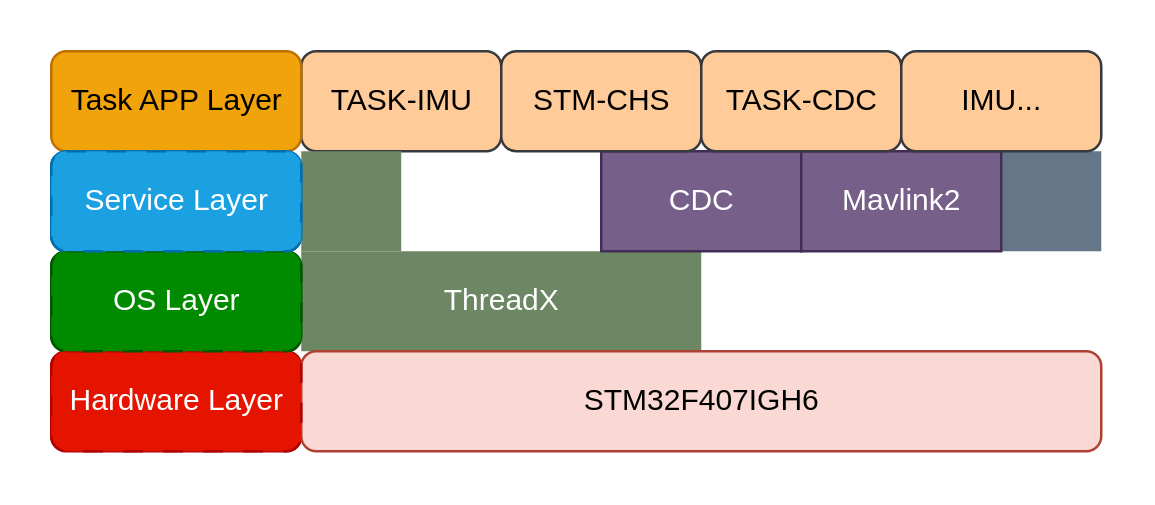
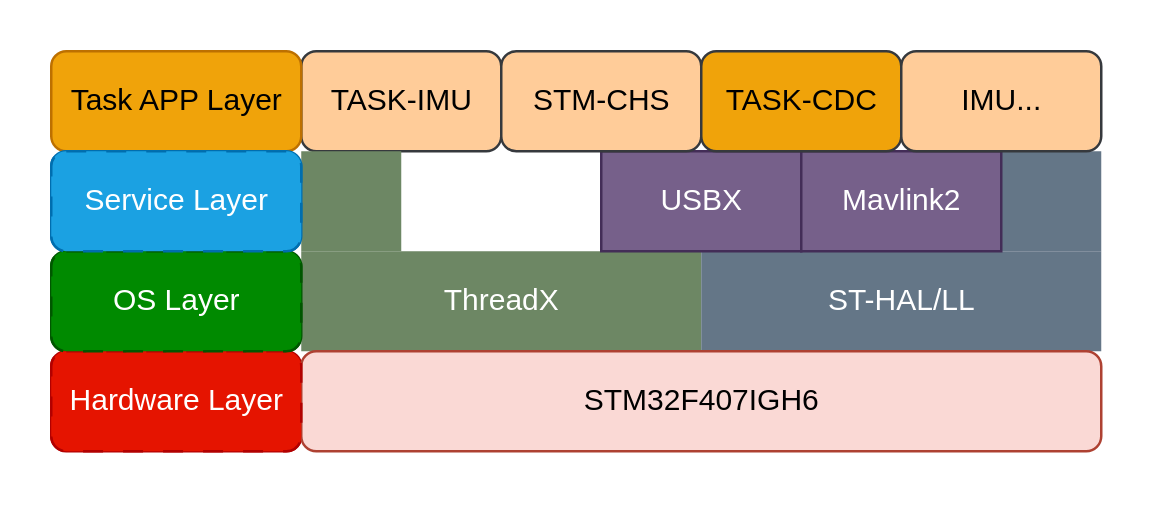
(801, 101) -> (801, 101)
(703, 201) -> (703, 201)
none -> (901, 301)
